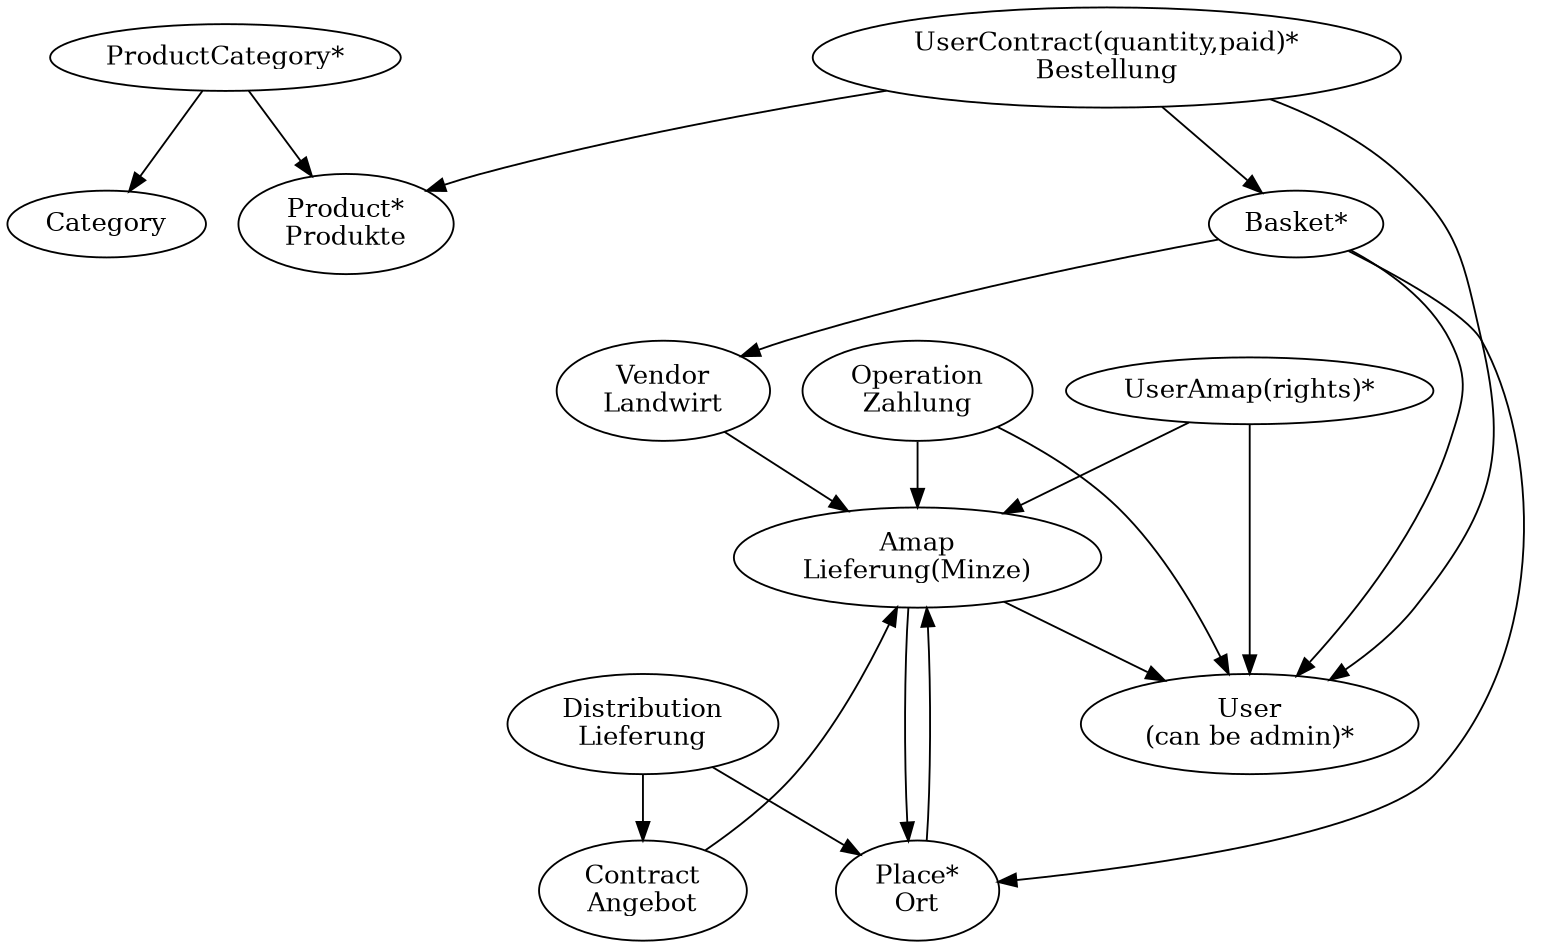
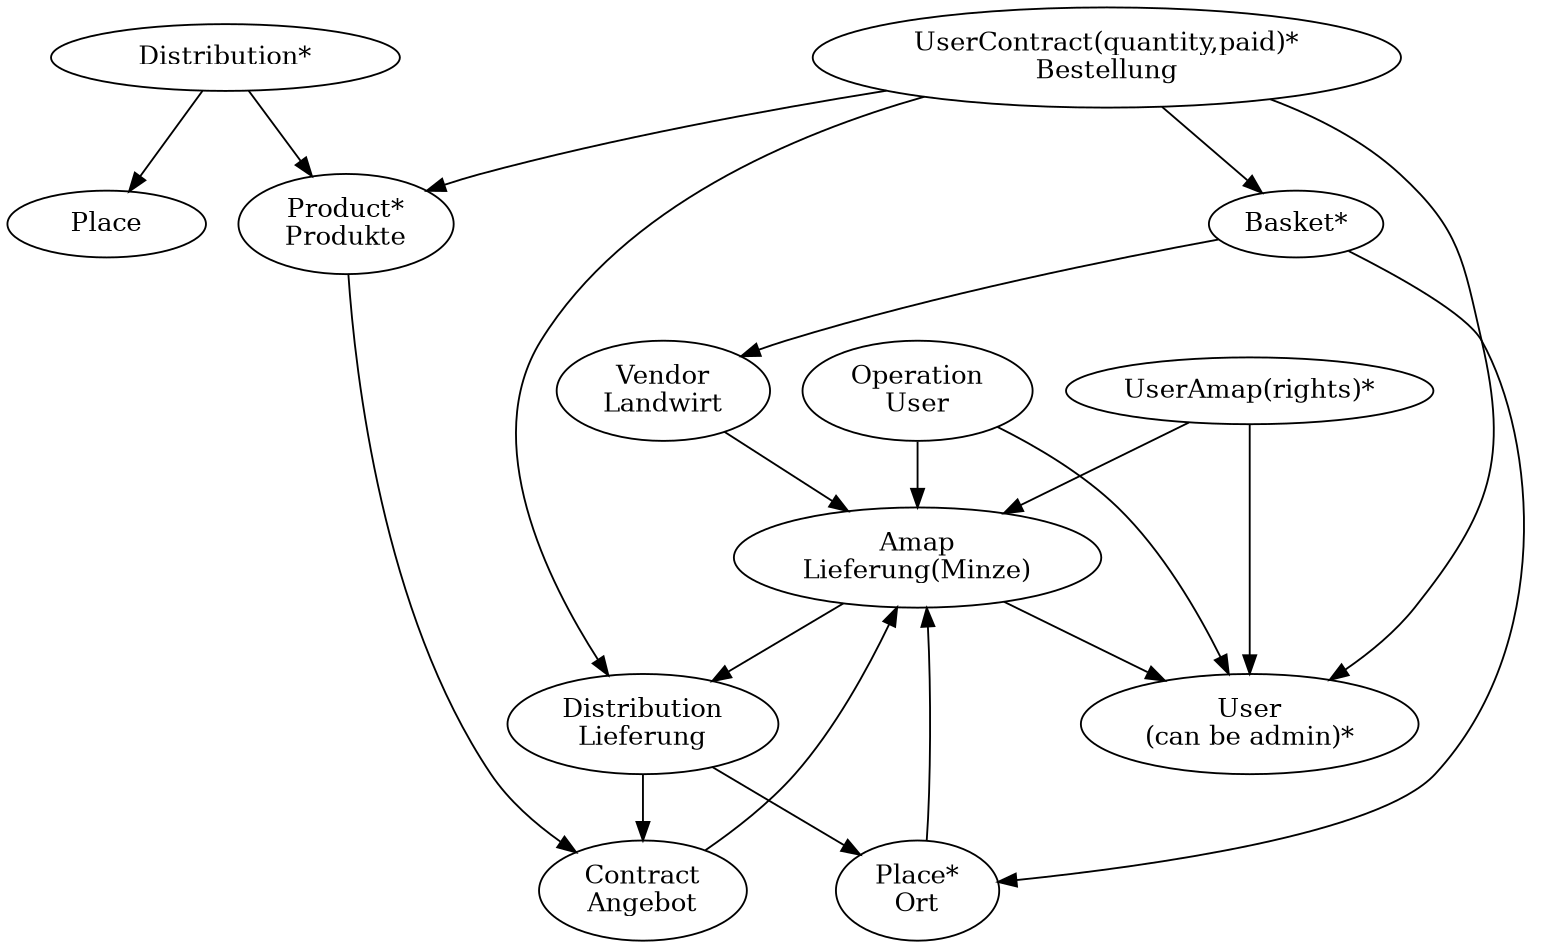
(225, 58) -> (225, 58)
(107, 224) -> (107, 224)
none -> (578, 291)
(918, 391) -> (918, 391)
(1446, 452) -> none
none -> (403, 580)
(905, 715) -> (786, 637)
